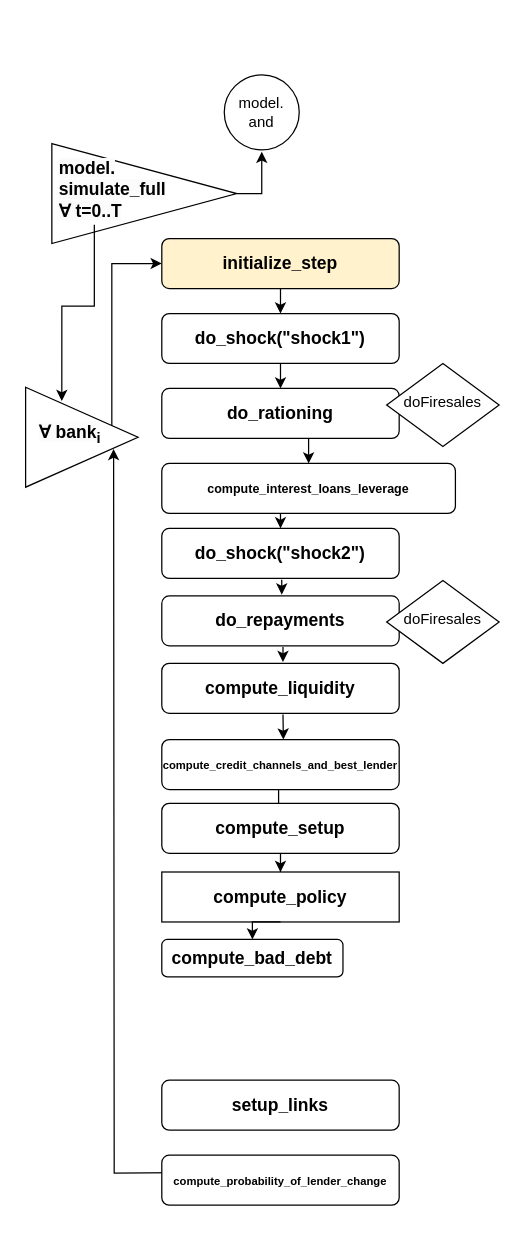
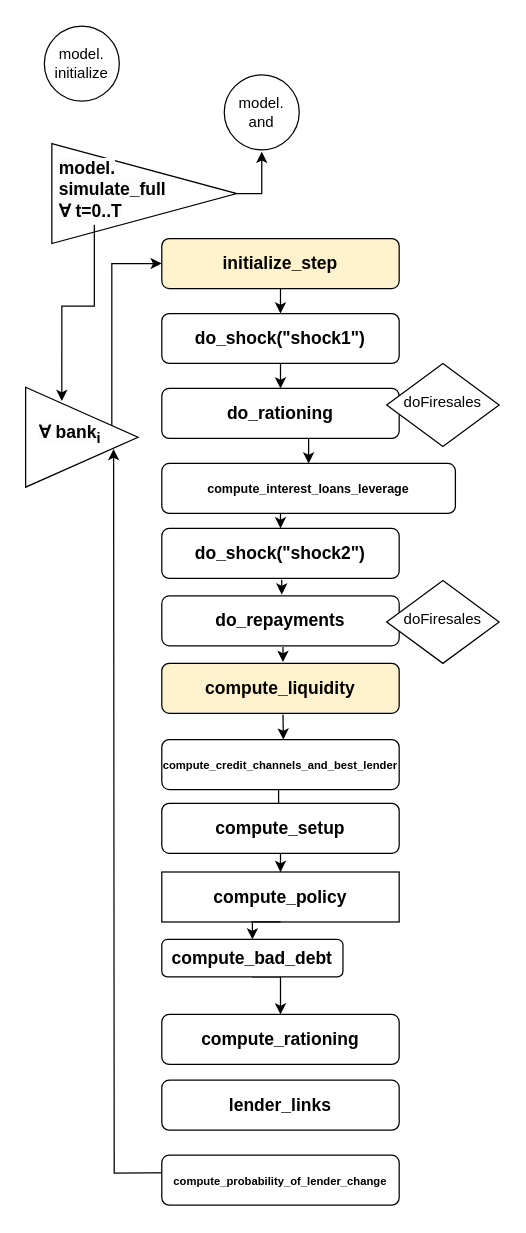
none -> (82, 63)
(281, 688) -> (281, 688)
none -> (281, 990)
none -> (281, 1039)
(281, 1106) -> (281, 1106)
